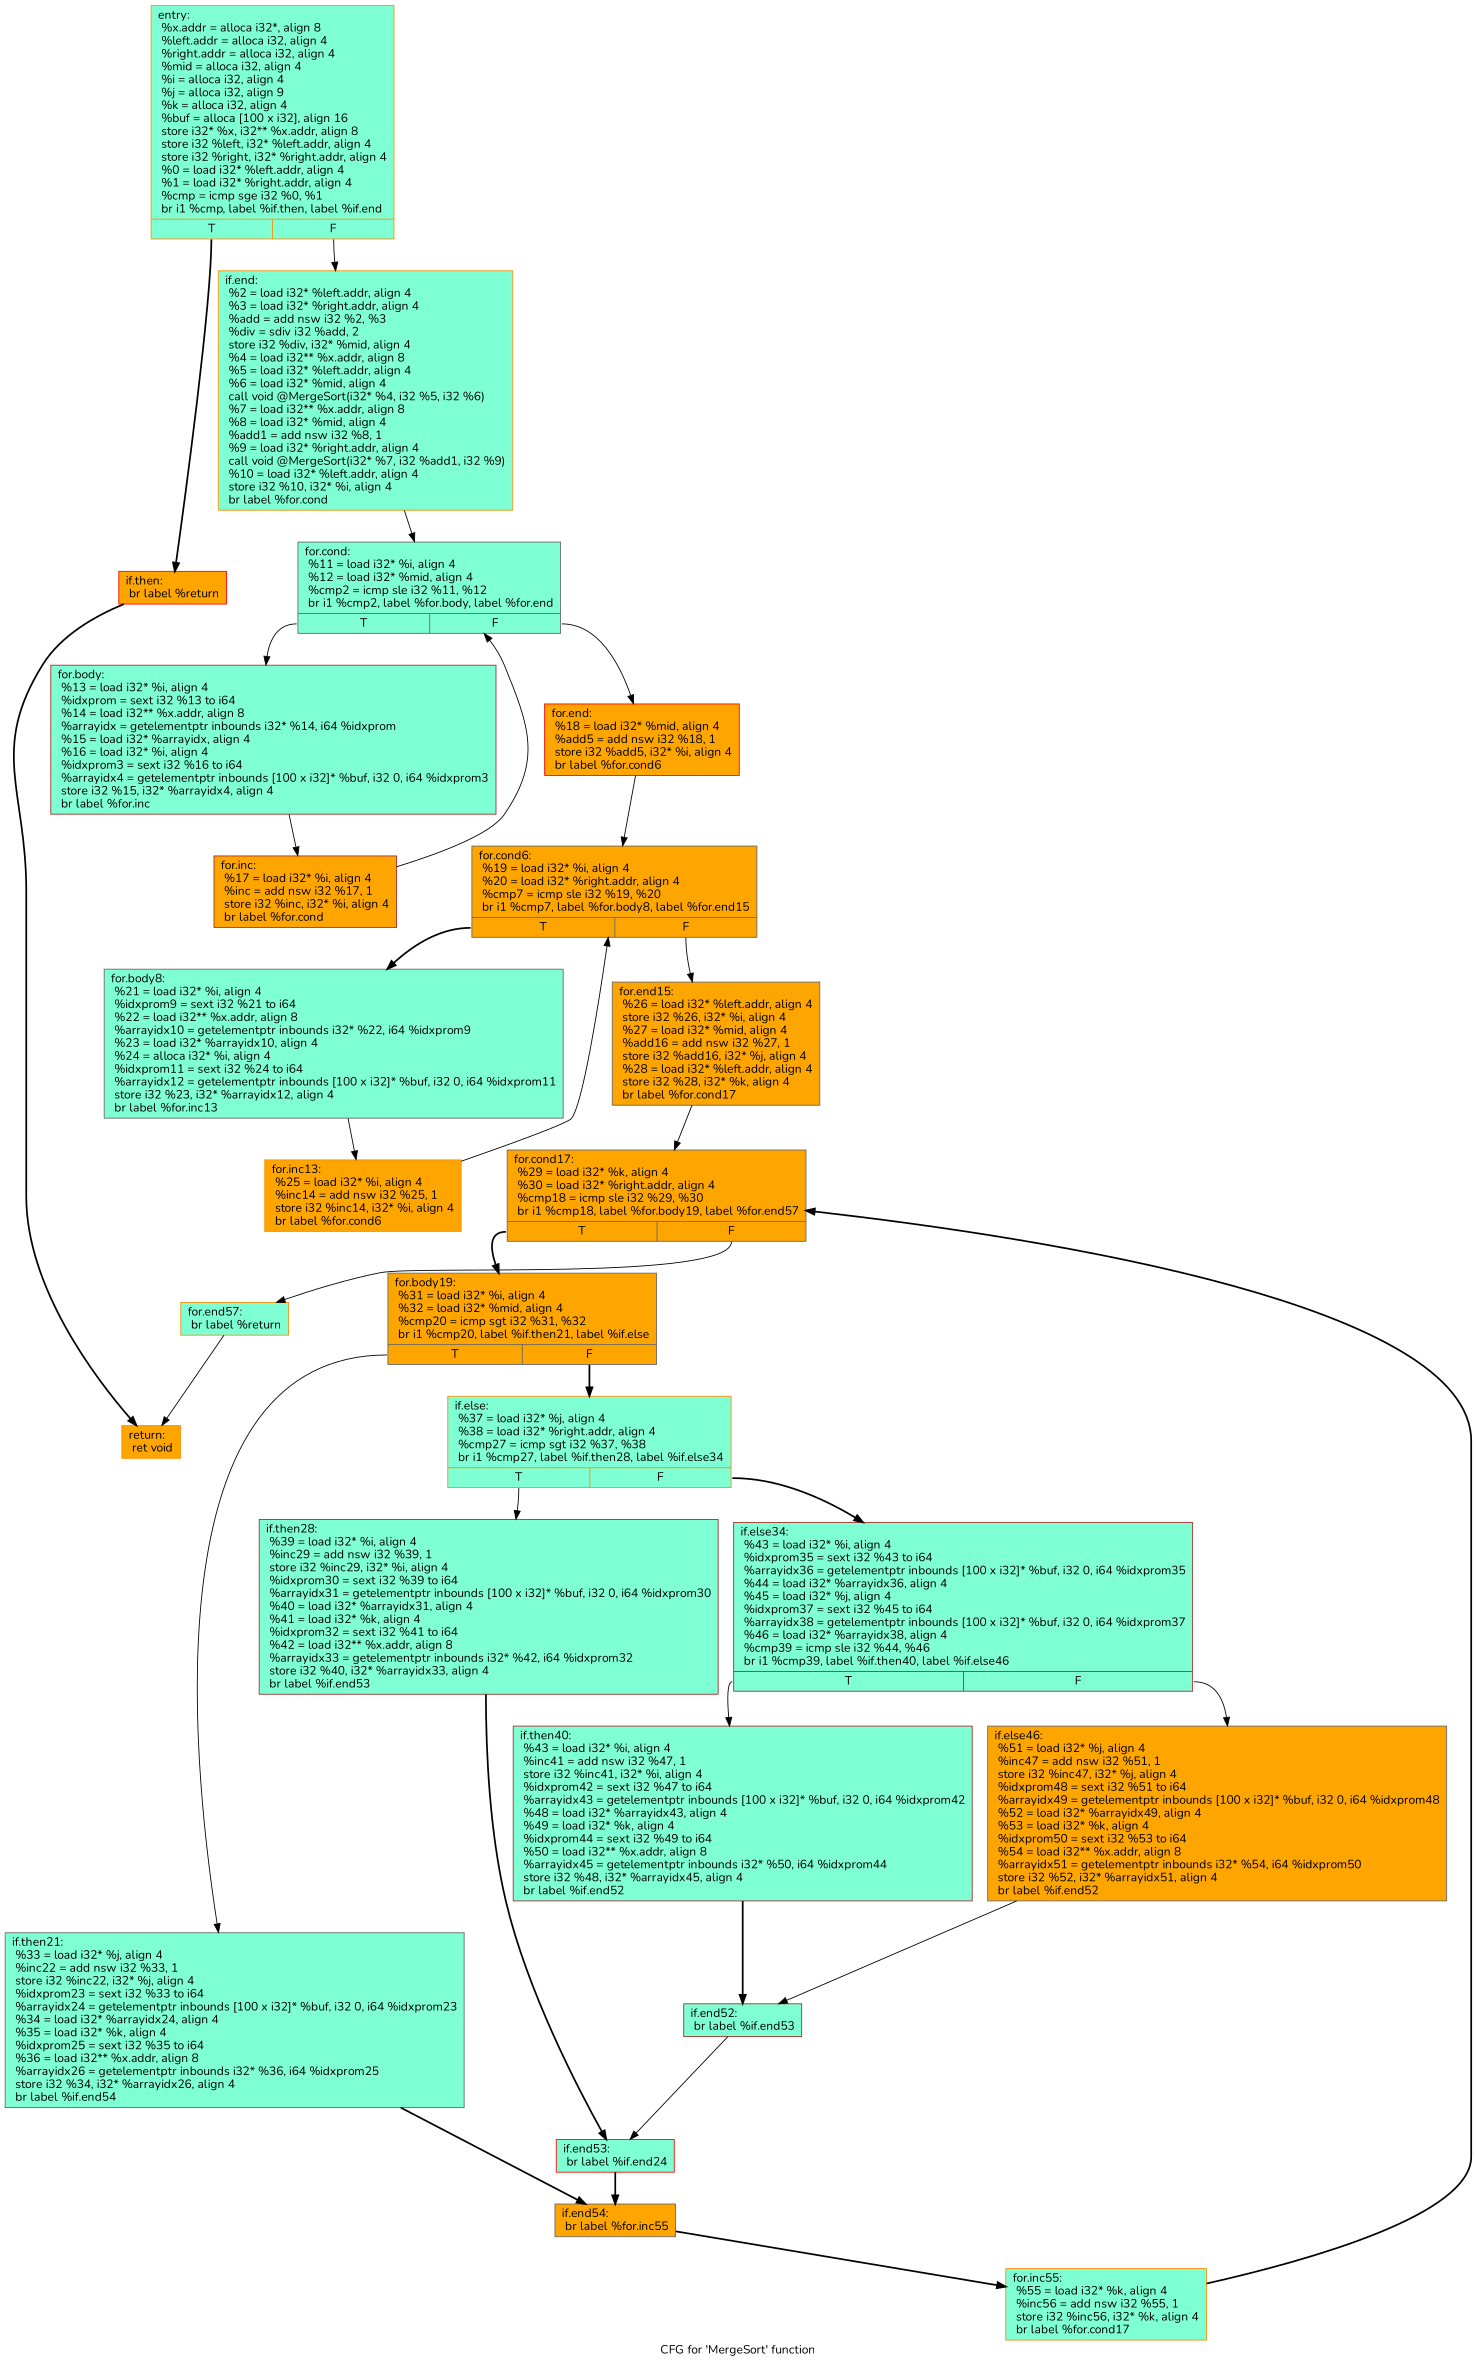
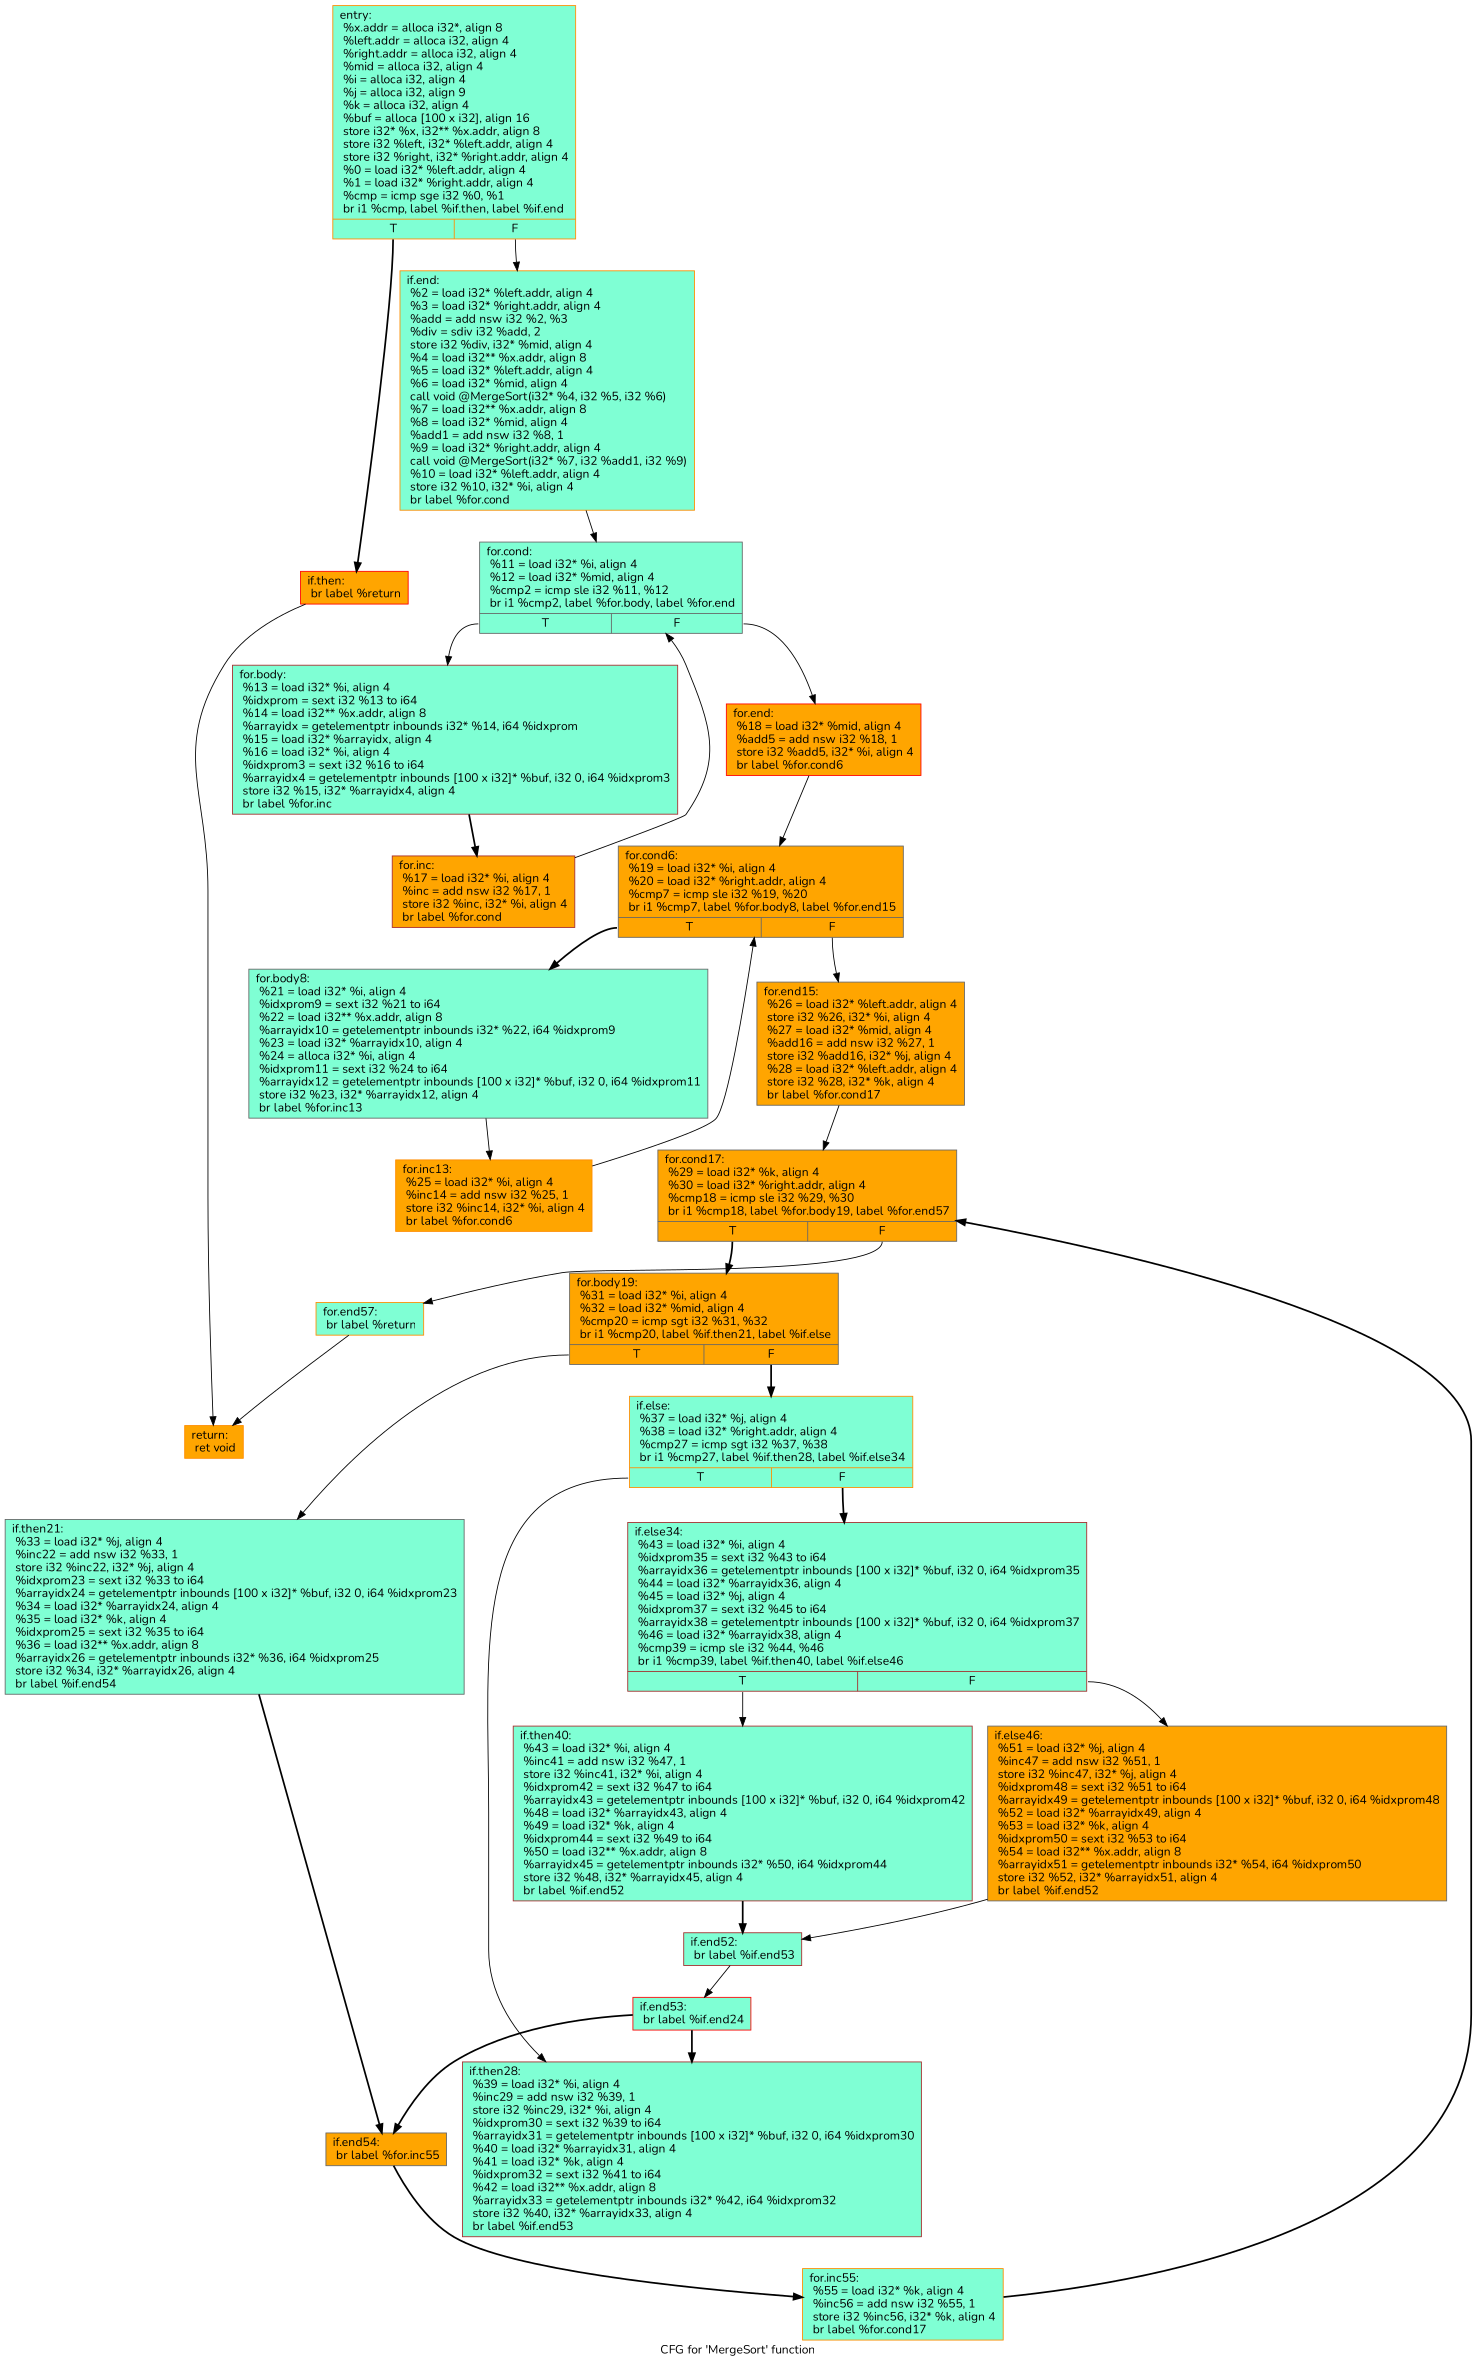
(293, 831) -> (472, 831)
(26, 1001) -> (208, 986)
(511, 1921) -> (692, 2042)
